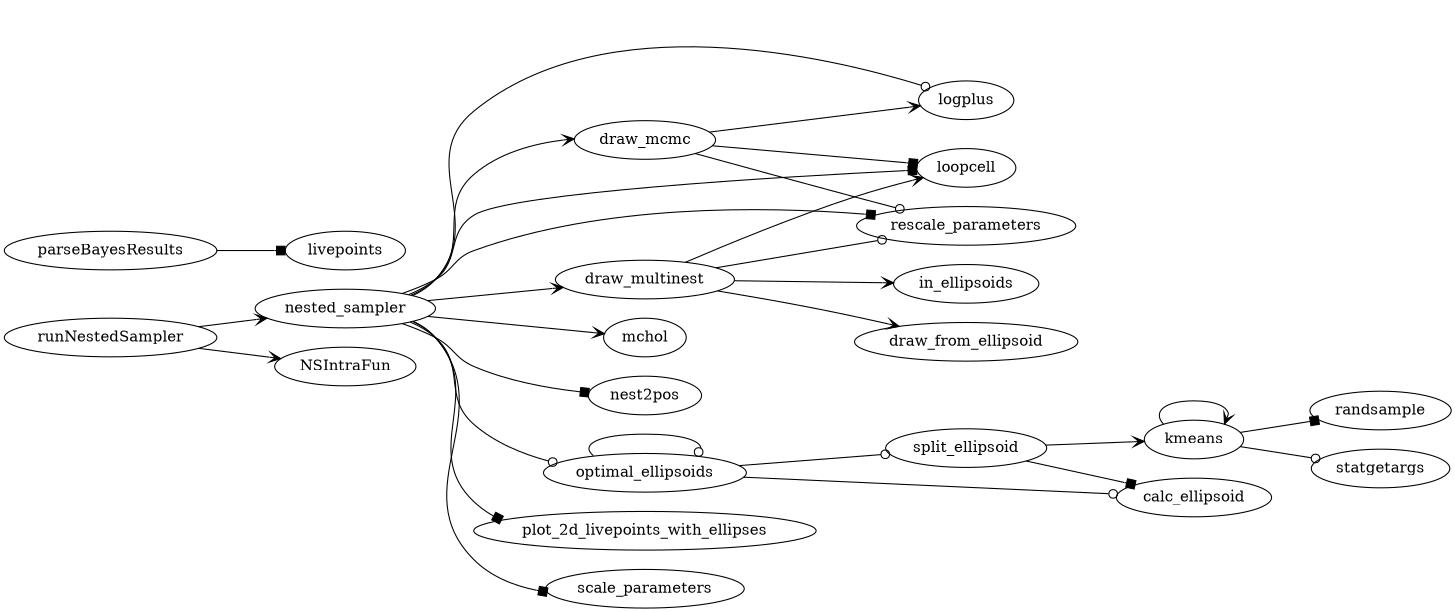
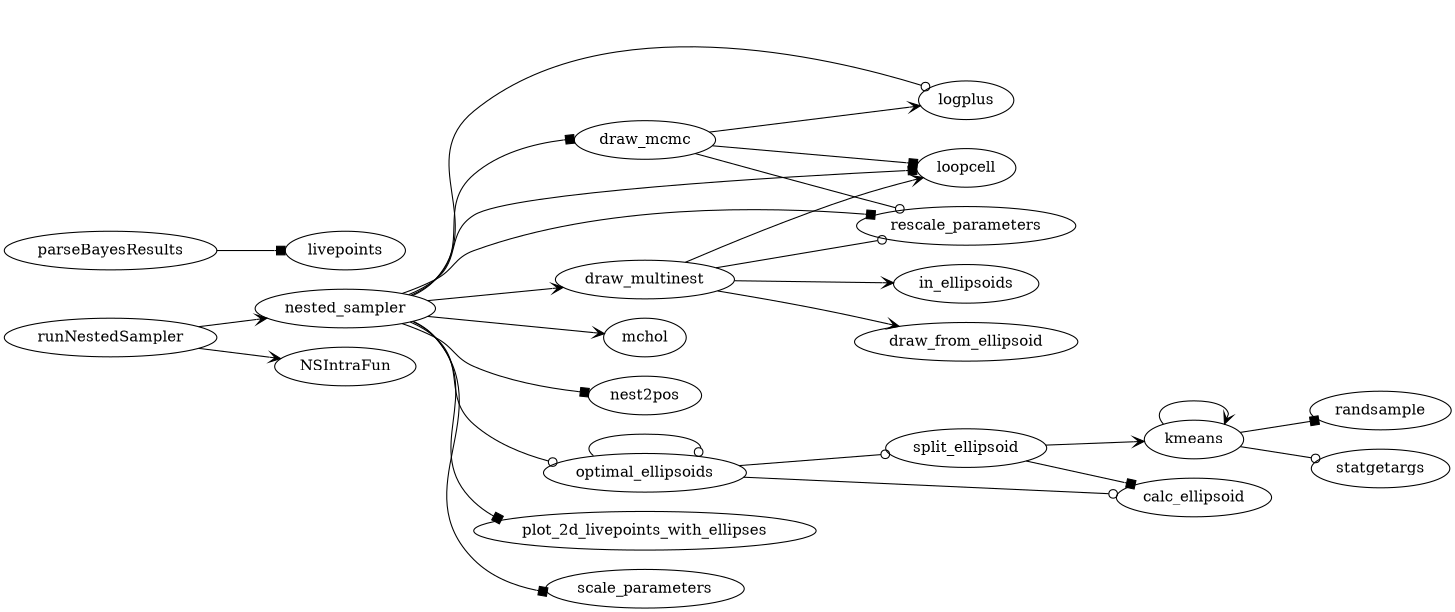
(460, 193) -> (460, 193)
